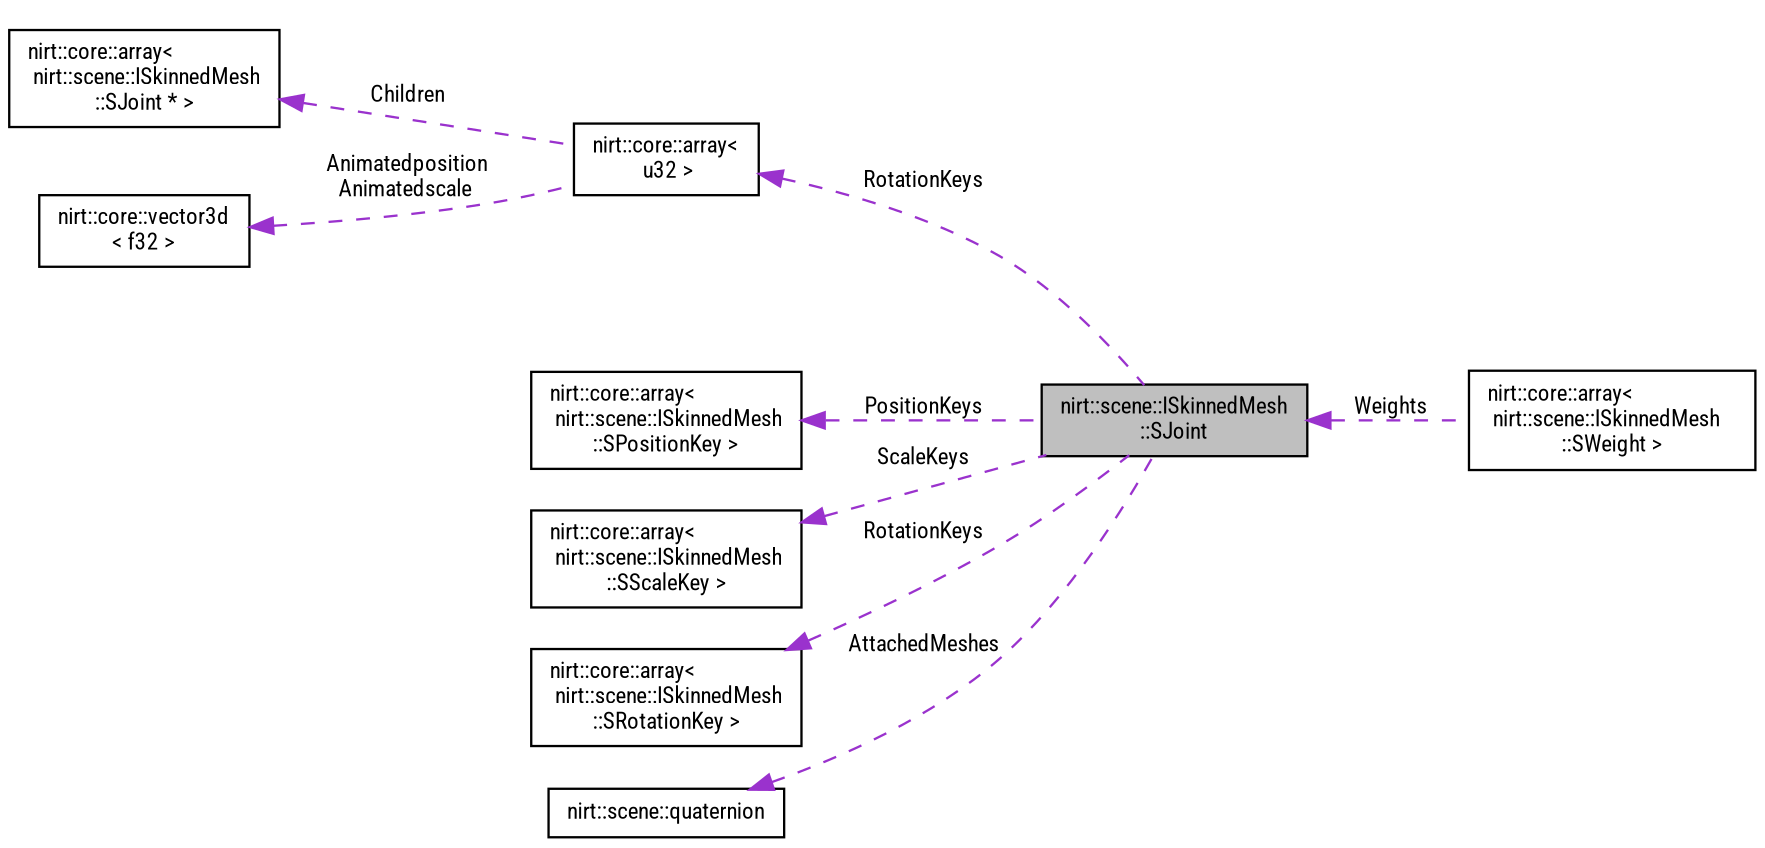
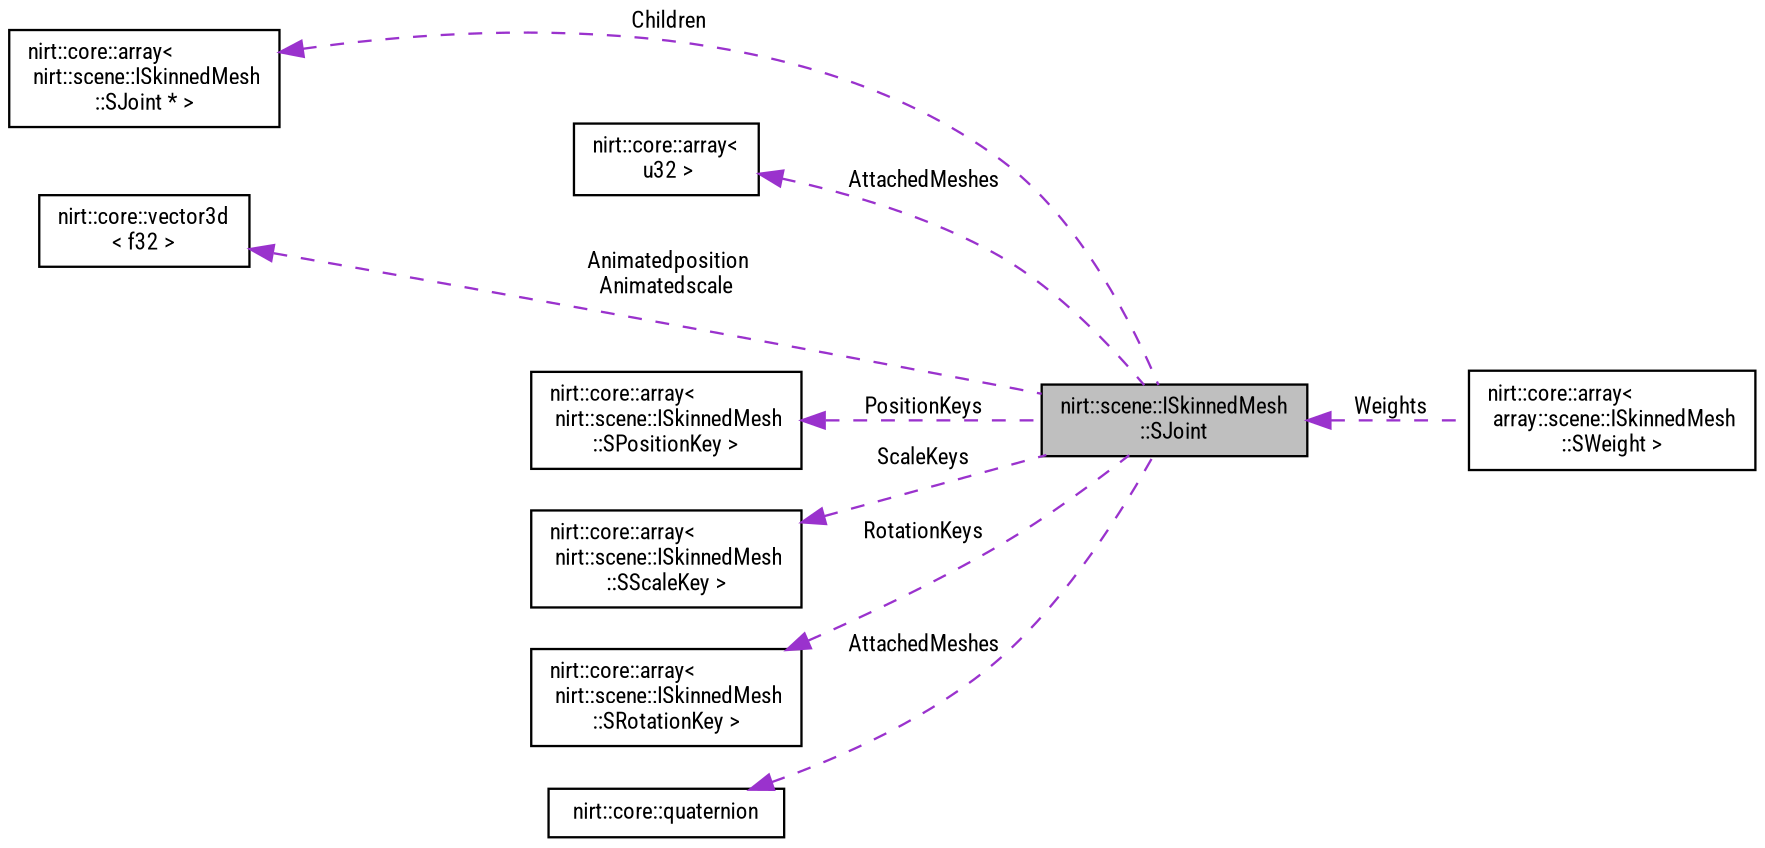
(438, 124) -> (800, 67)
(922, 181) -> (922, 181)
(424, 212) -> (658, 322)
(1612, 420) -> (1612, 420)
(666, 813) -> (666, 813)
